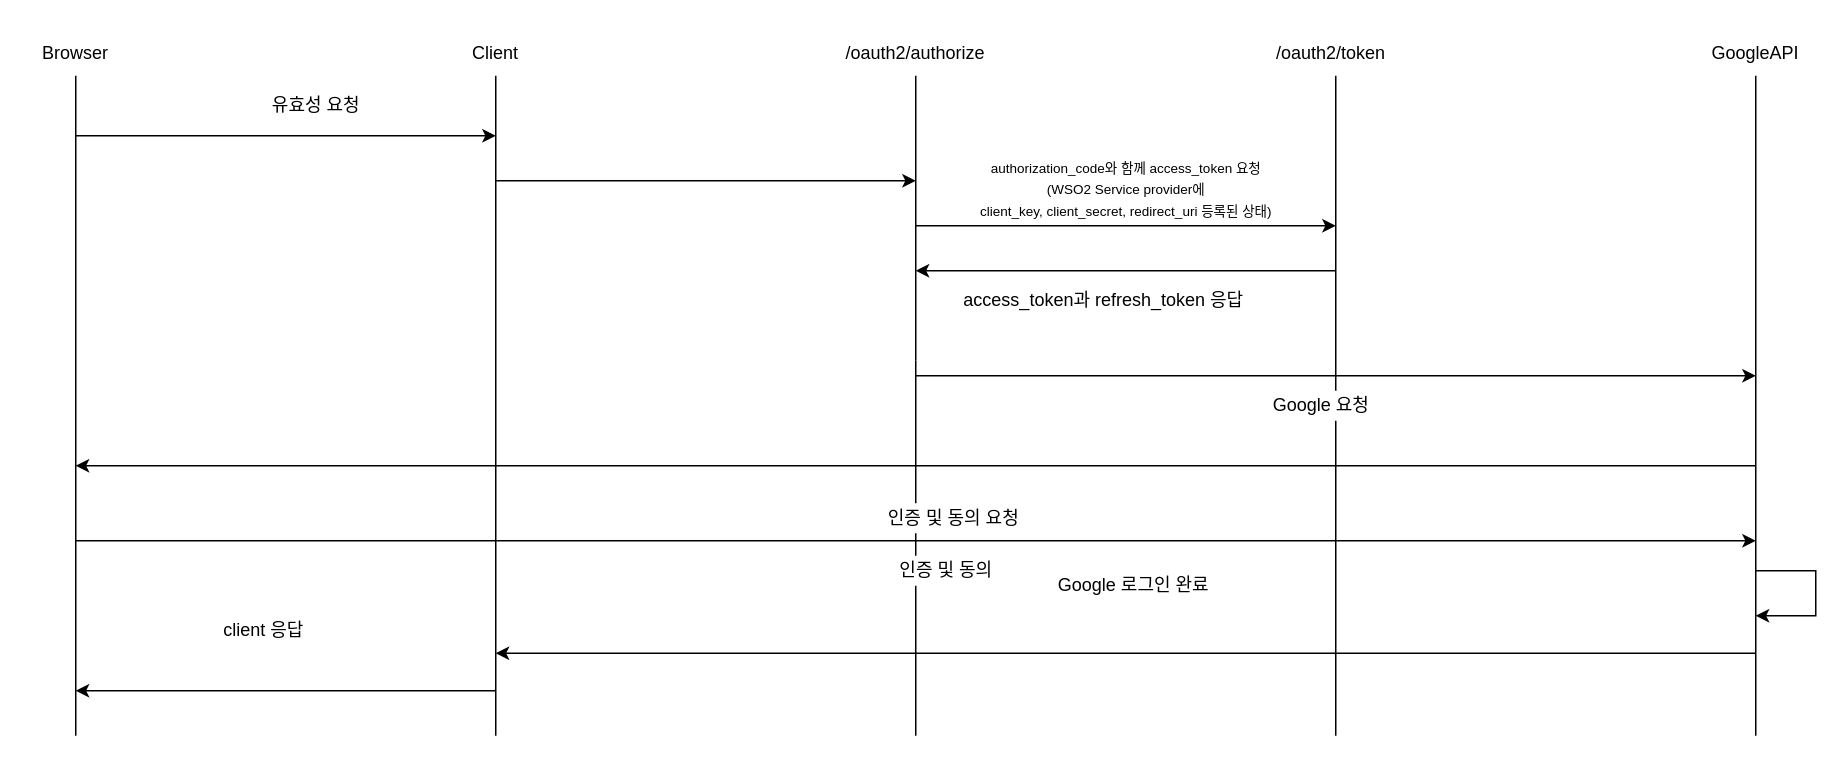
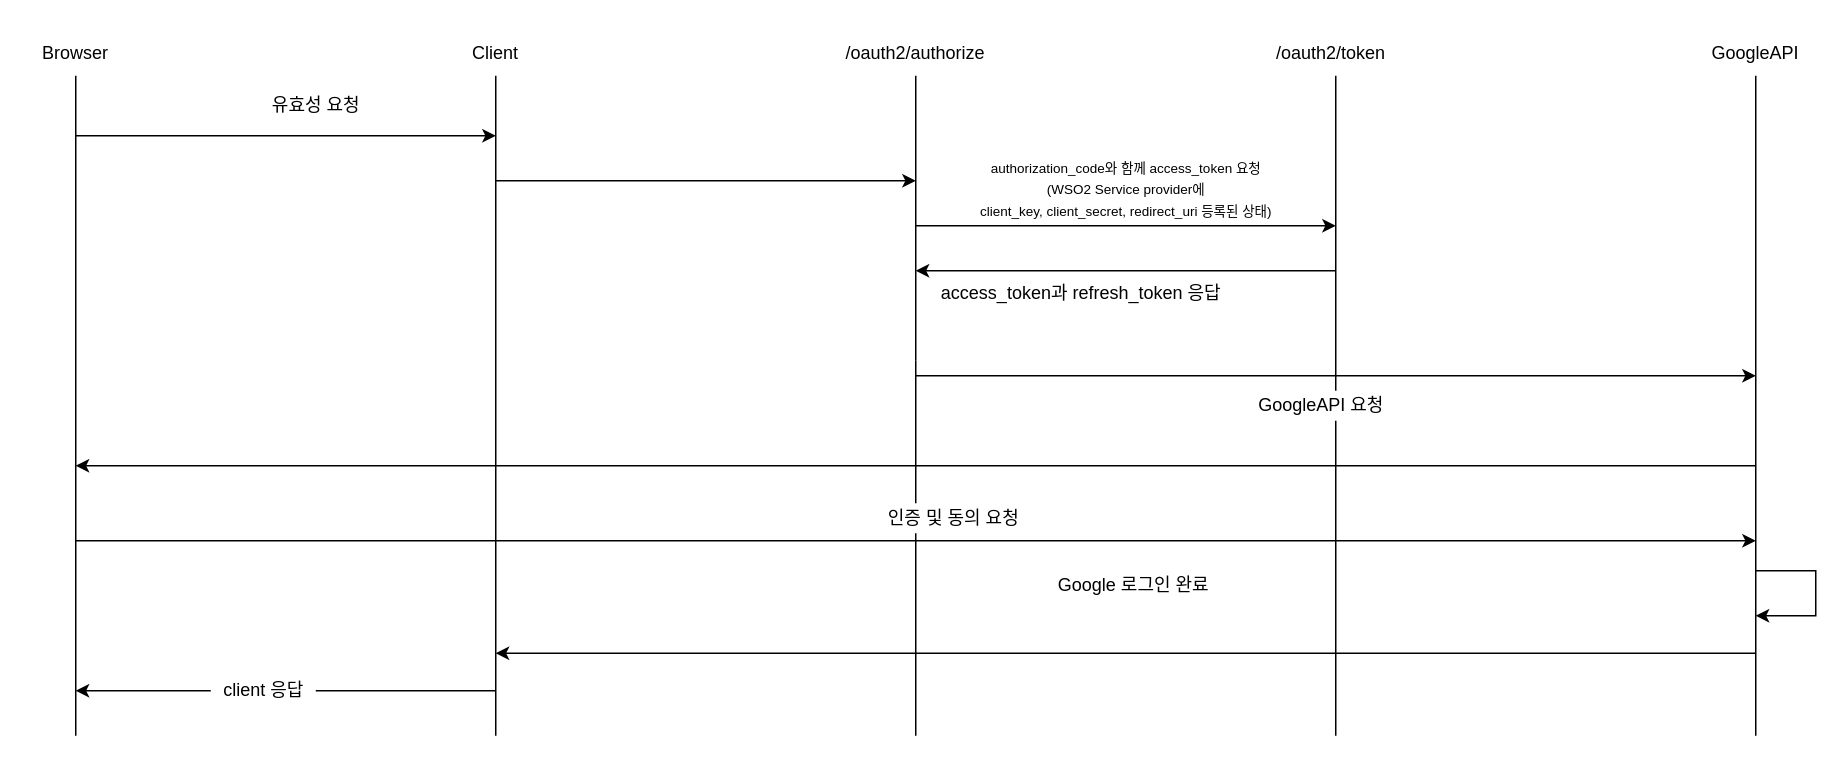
(1103, 301) -> (1081, 293)
(1322, 406) -> (1322, 406)
(946, 571) -> none
(263, 631) -> (263, 691)
